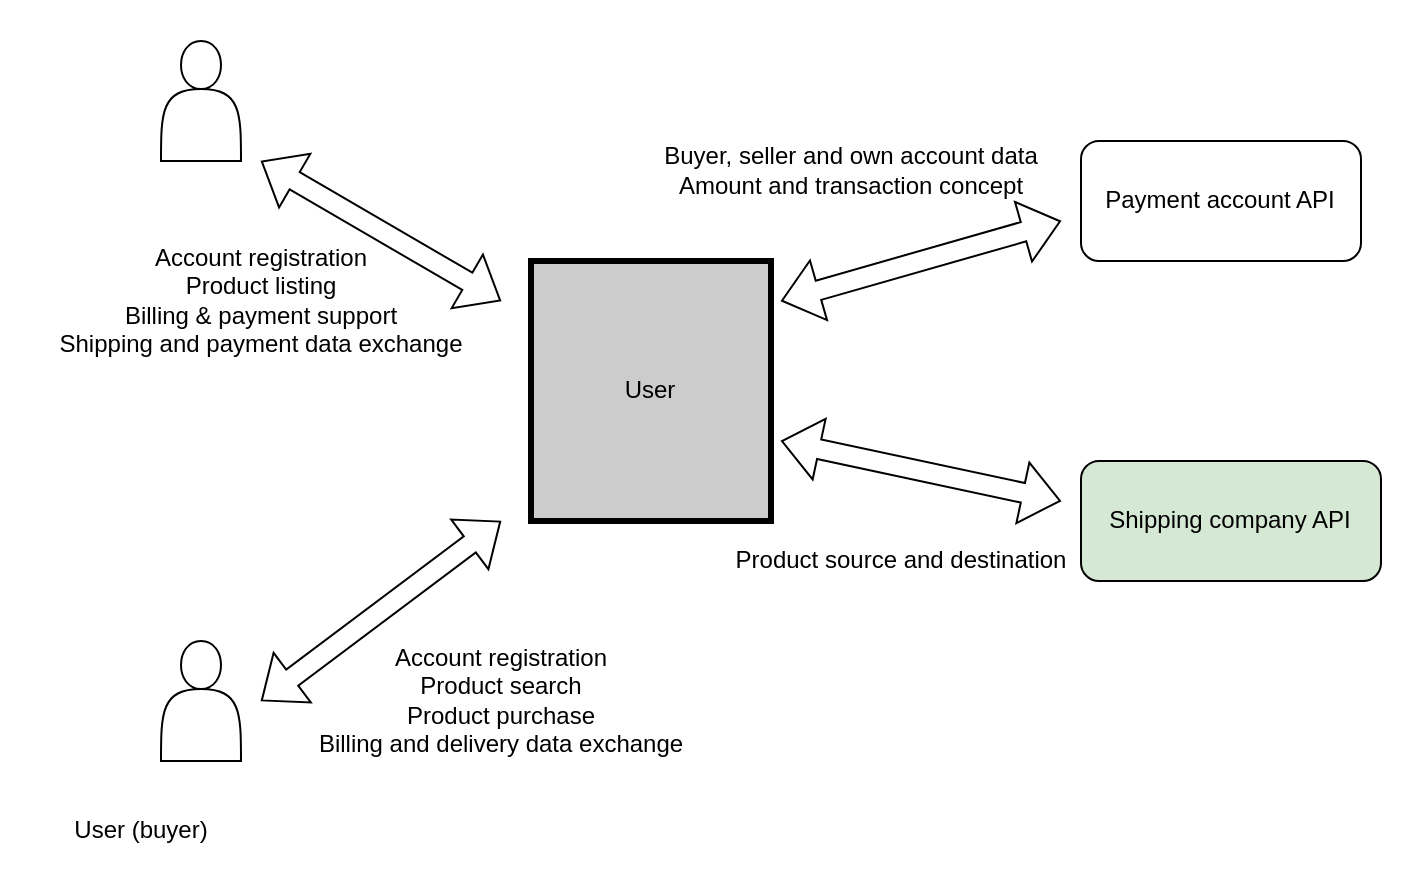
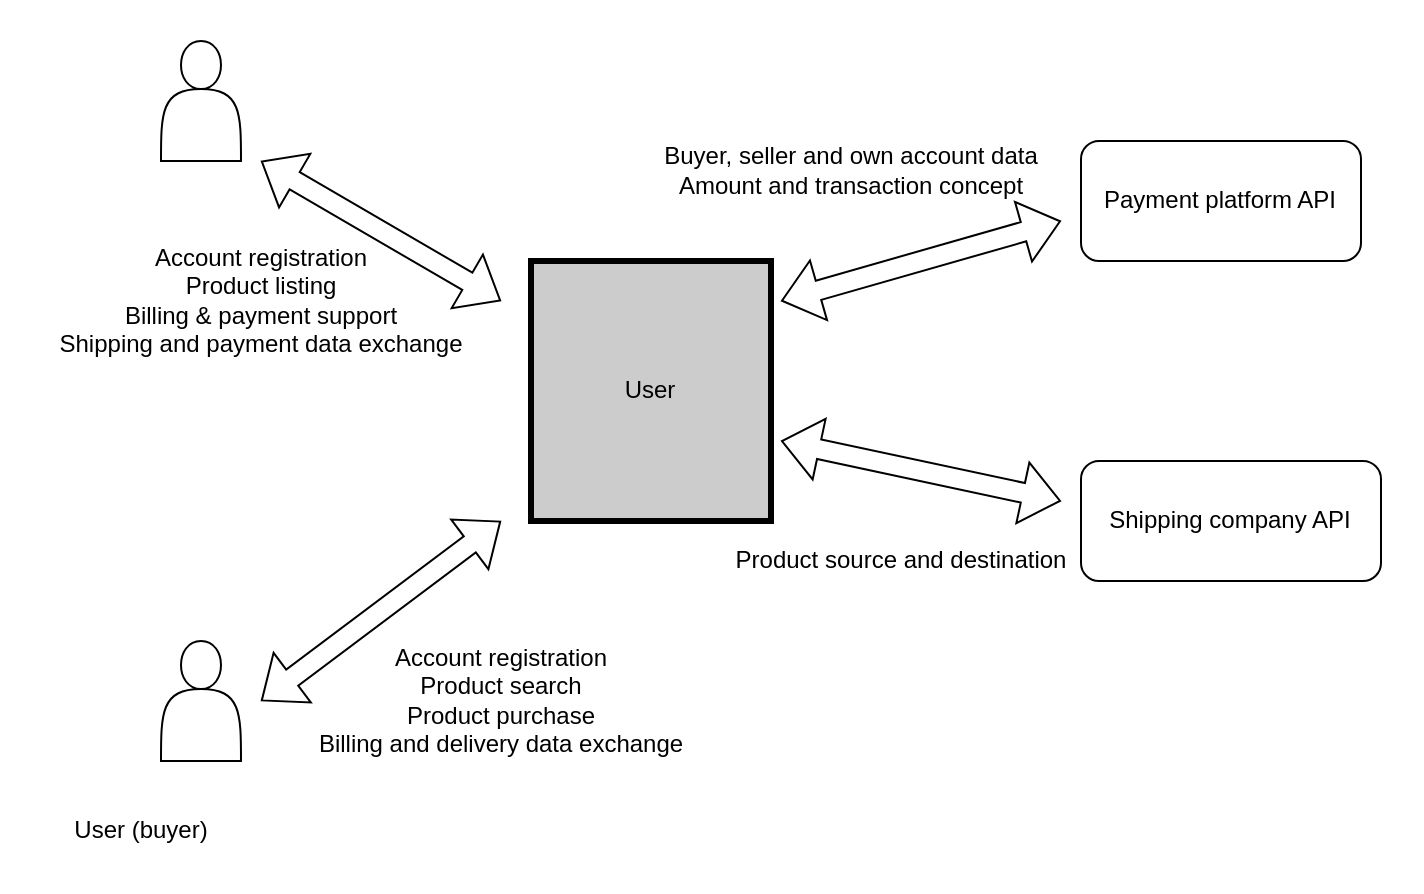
(1221, 201) -> (1221, 201)
(1231, 521) -> (1231, 521)
